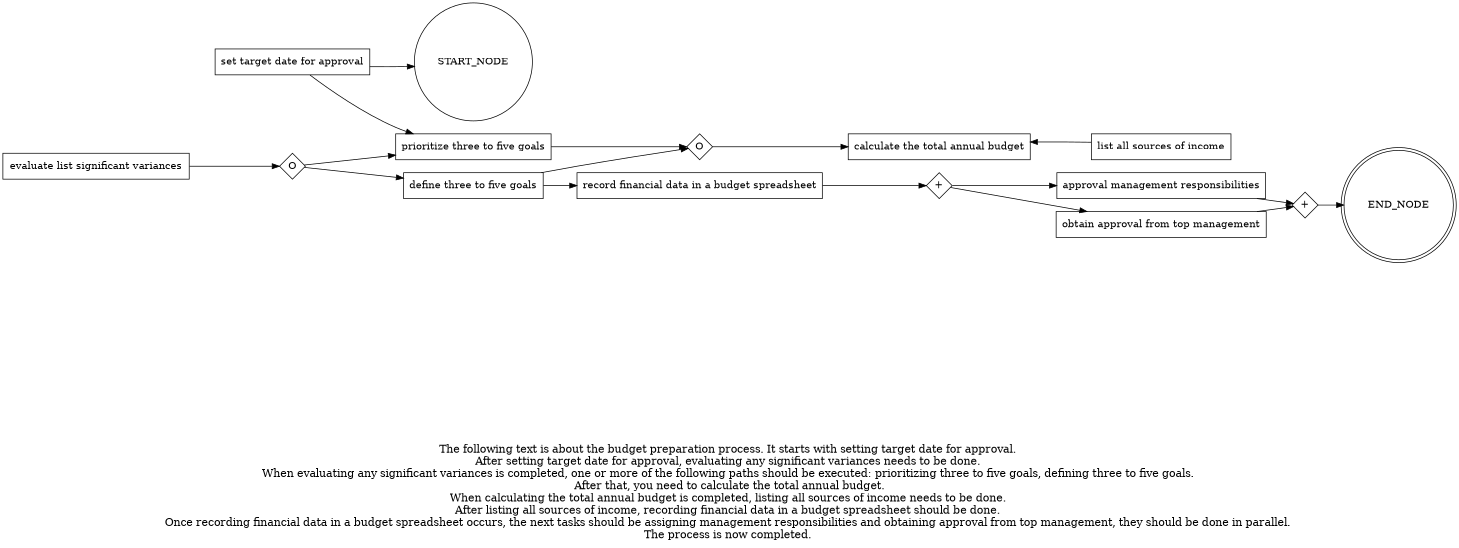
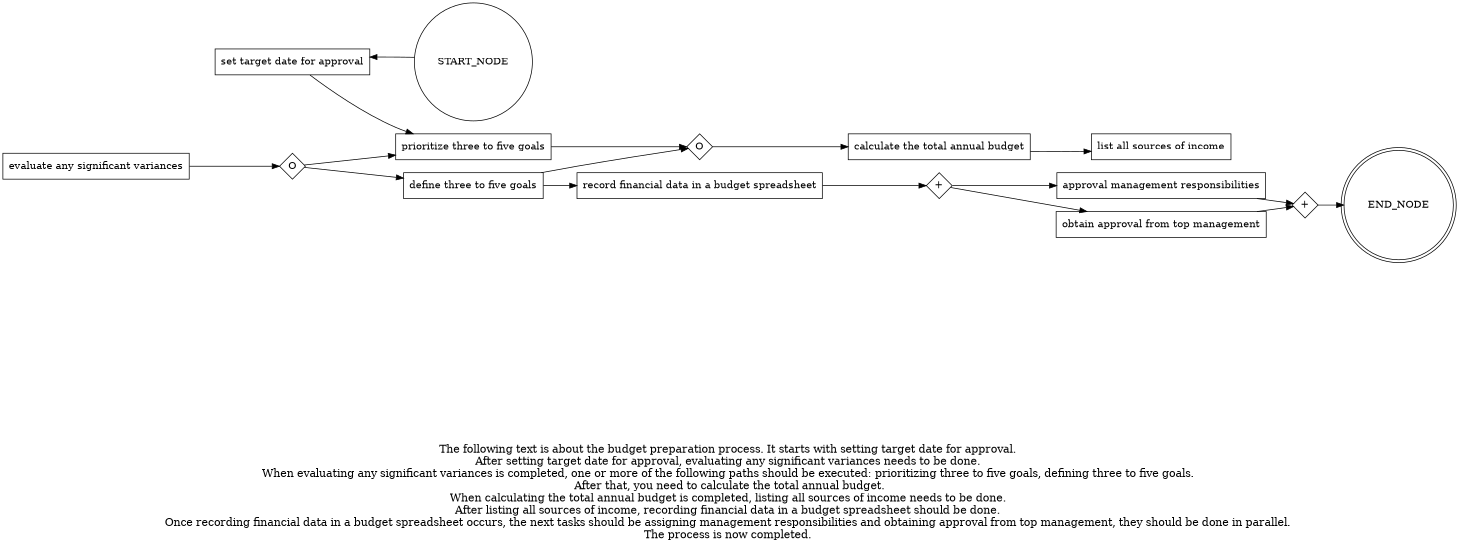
(388, 67) -> (396, 57)
(1064, 142) -> (1057, 152)
(96, 166) -> (96, 166)
